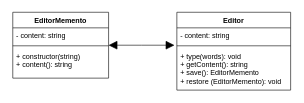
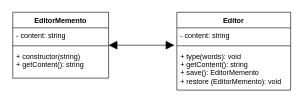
(56, 56) -> (56, 56)
